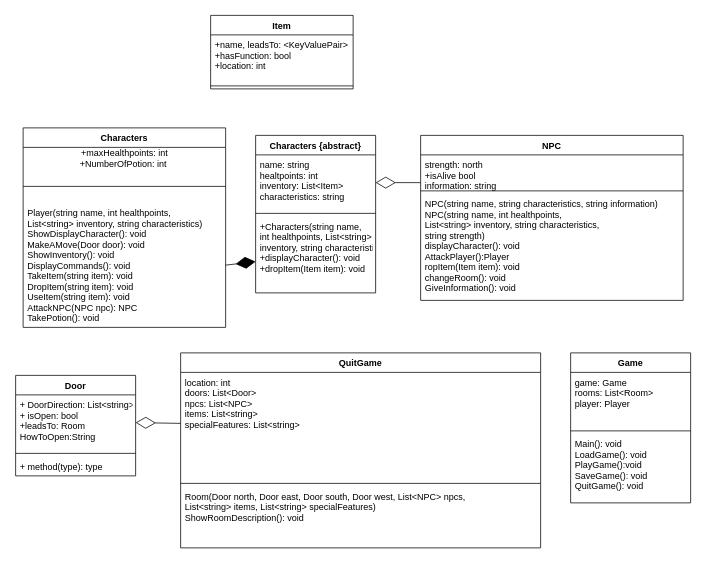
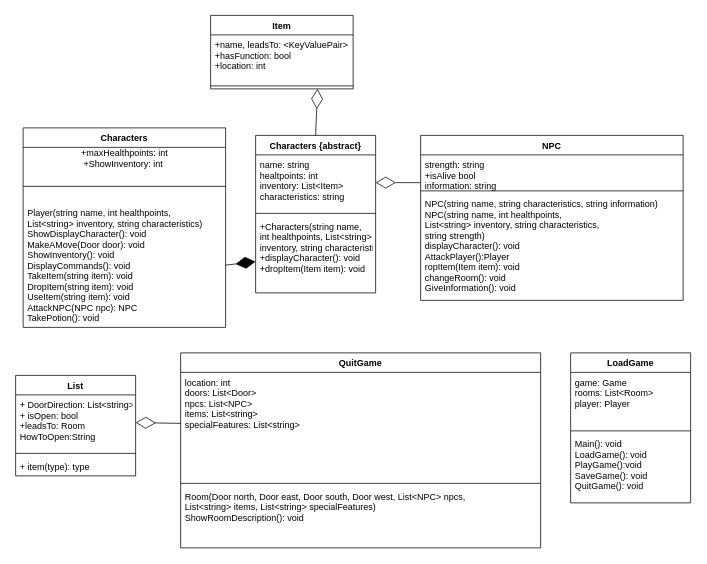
none -> (316, 122)
(125, 159) -> (125, 159)
(460, 165) -> (461, 165)
(630, 363) -> (630, 363)
(75, 386) -> (75, 386)
(66, 467) -> (60, 467)
